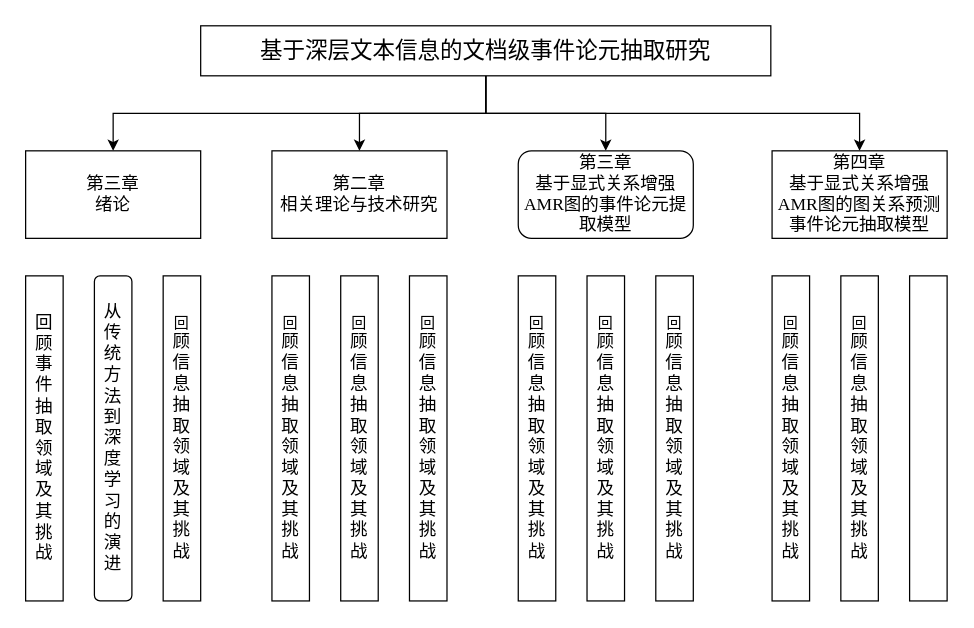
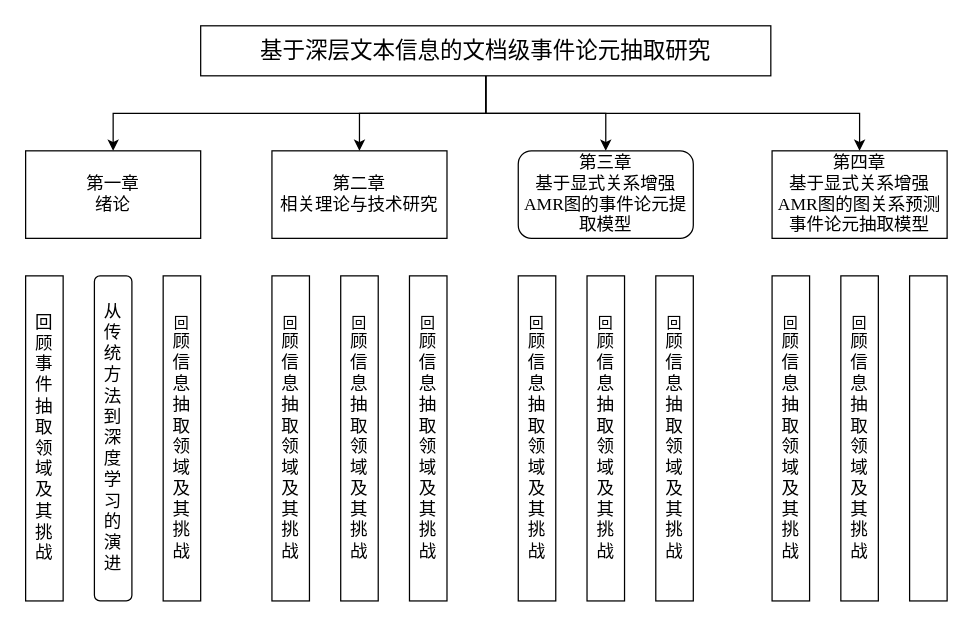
(113, 194) -> (113, 194)
